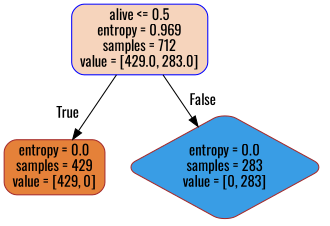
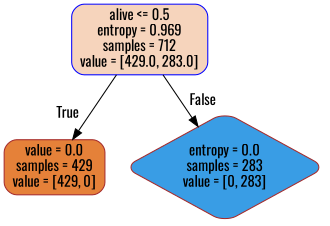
(55, 167) -> (55, 167)
